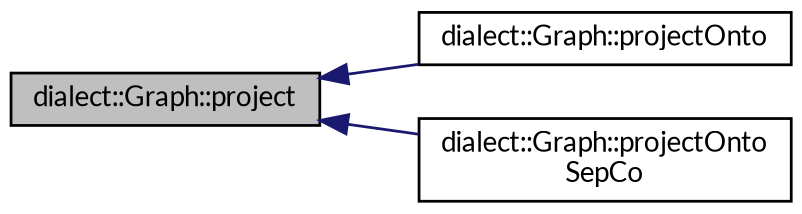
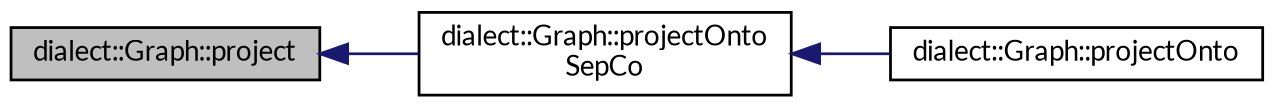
(383, 69) -> (855, 54)
